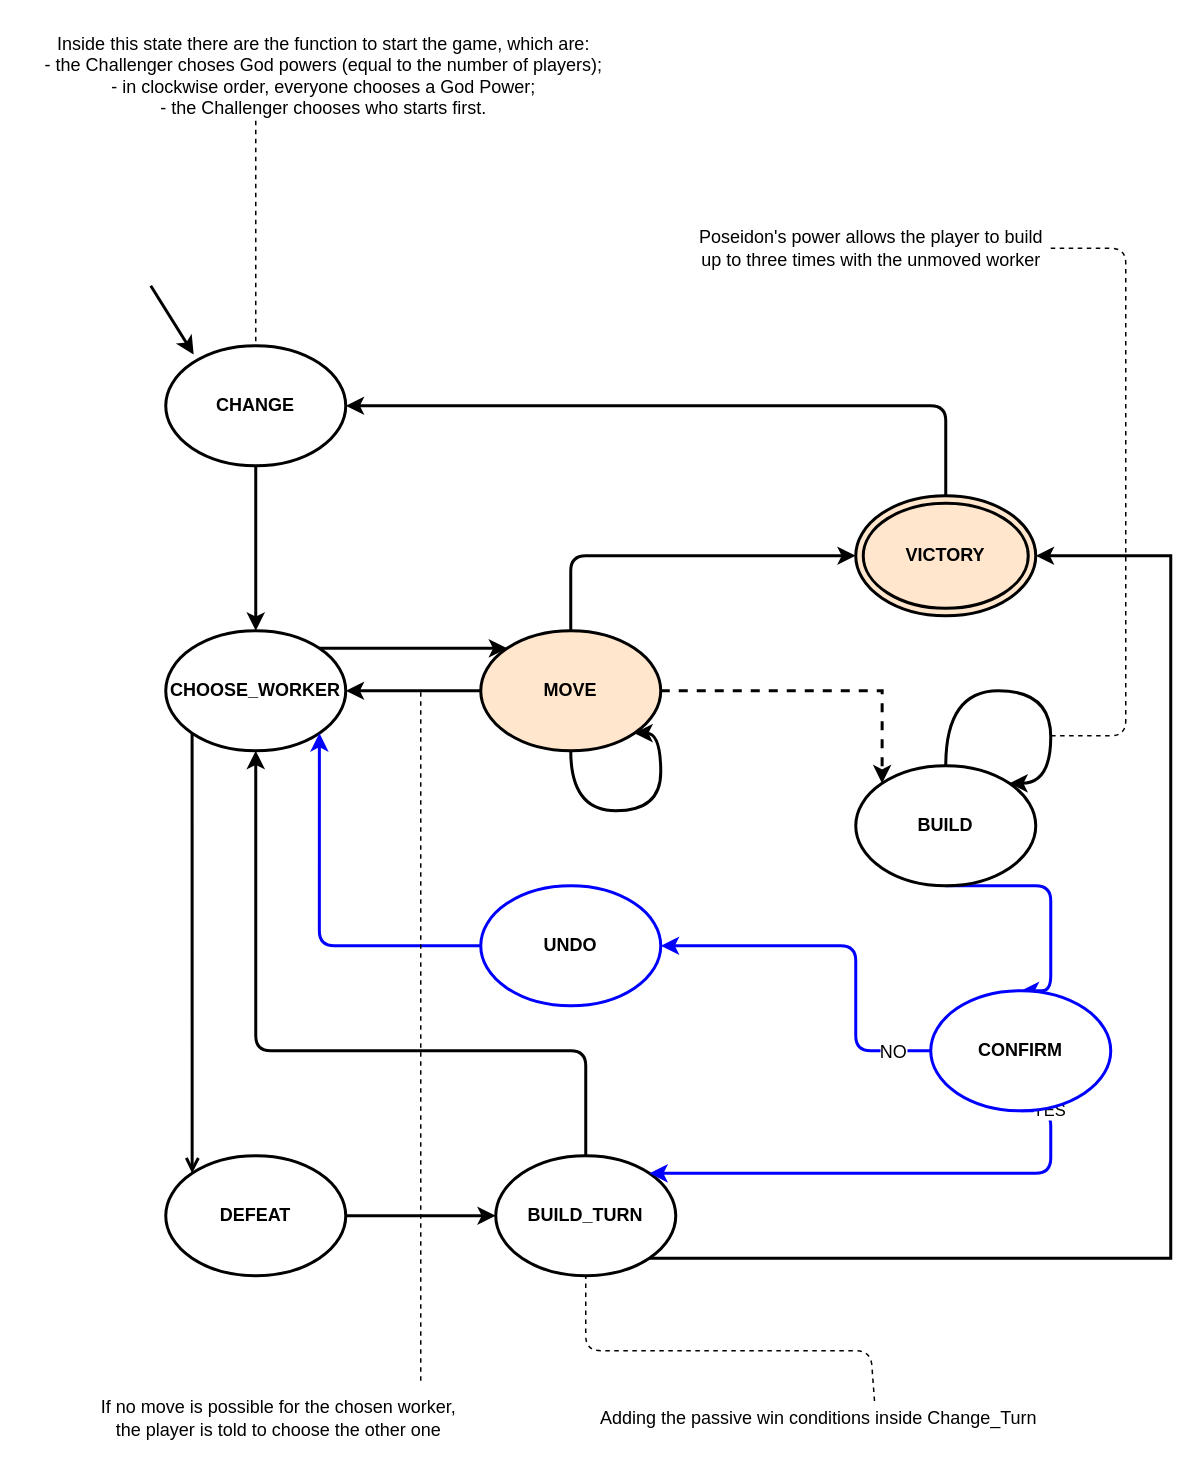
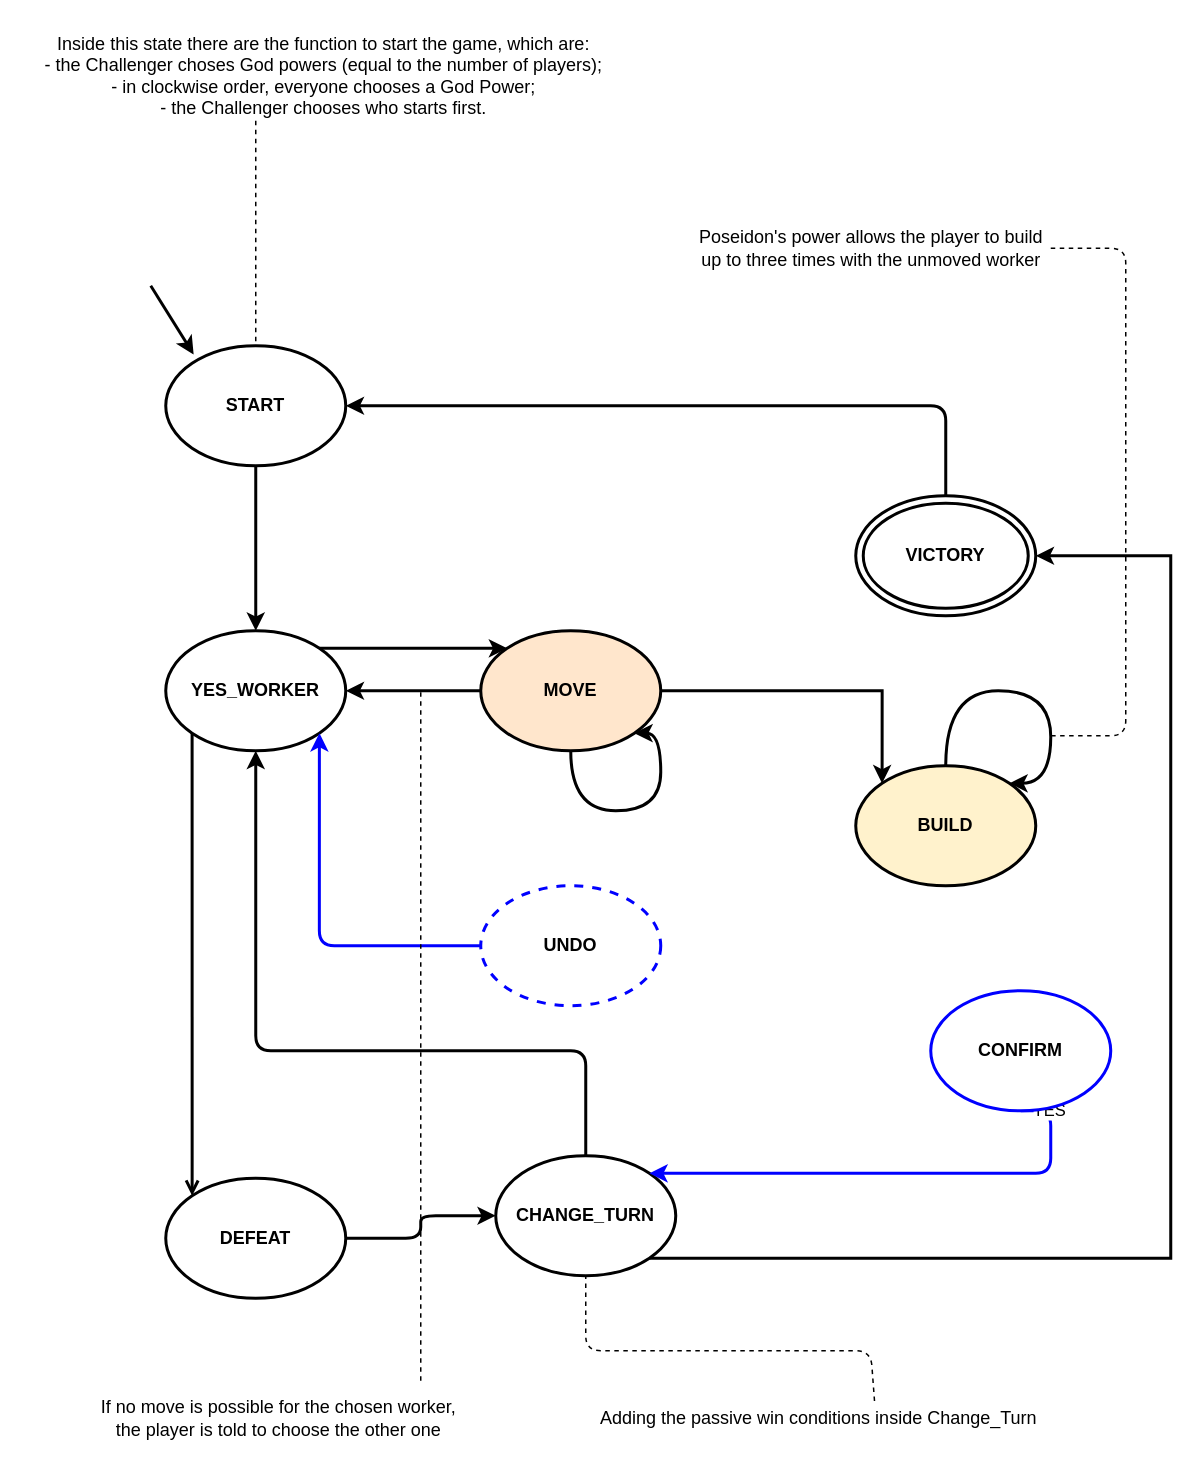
(256, 406) -> (256, 406)
(675, 556) -> none
(946, 556) -> (946, 556)
(256, 691) -> (256, 691)
(814, 691) -> (814, 691)
(946, 826) -> (946, 826)
(1051, 901) -> none
(571, 946) -> (571, 946)
(846, 946) -> none
(256, 1216) -> (256, 1238)
(586, 1216) -> (586, 1216)
